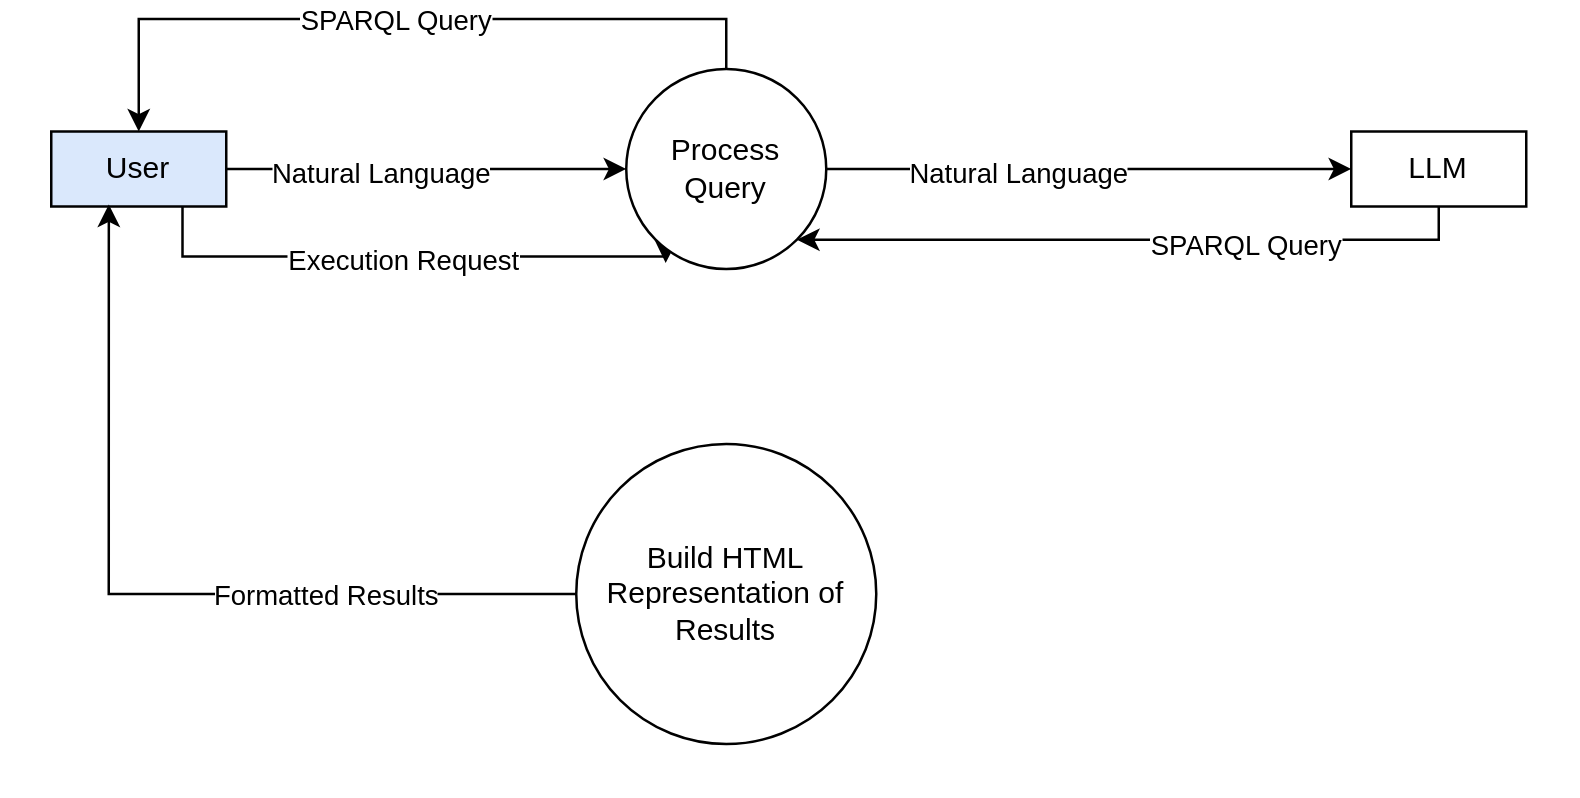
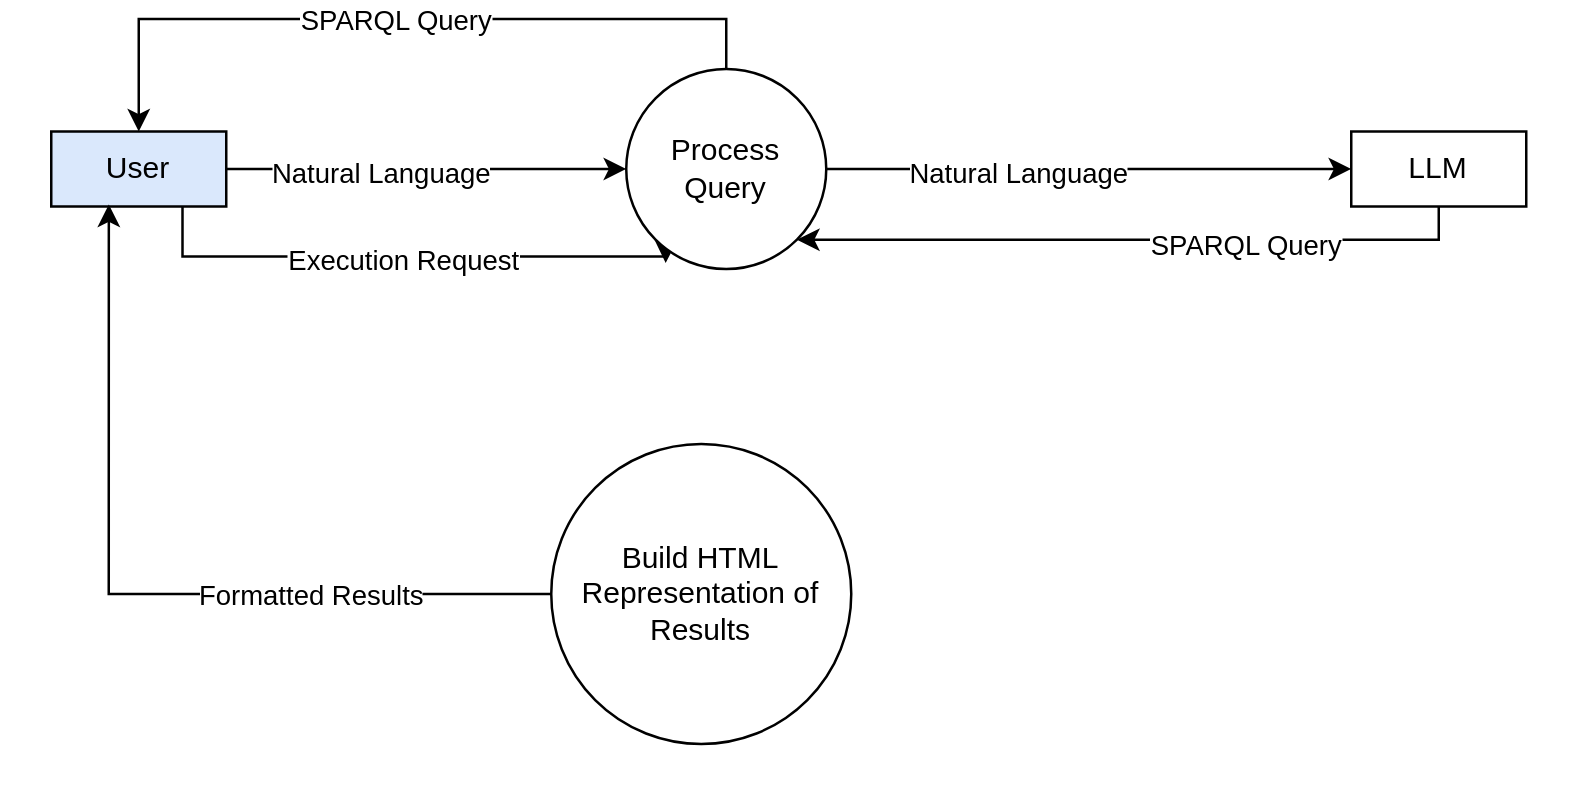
(726, 594) -> (701, 594)
